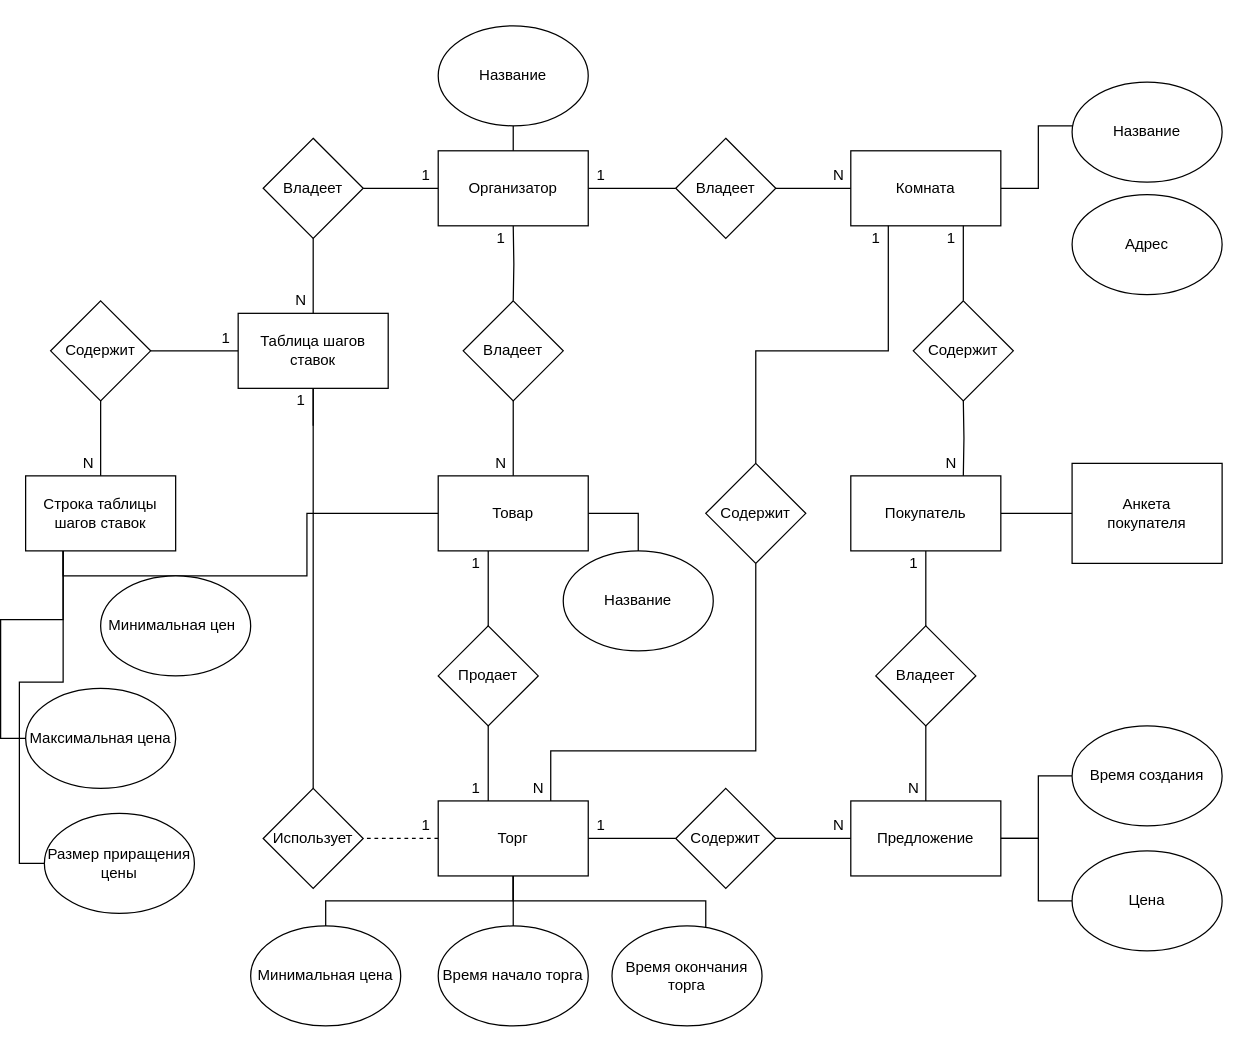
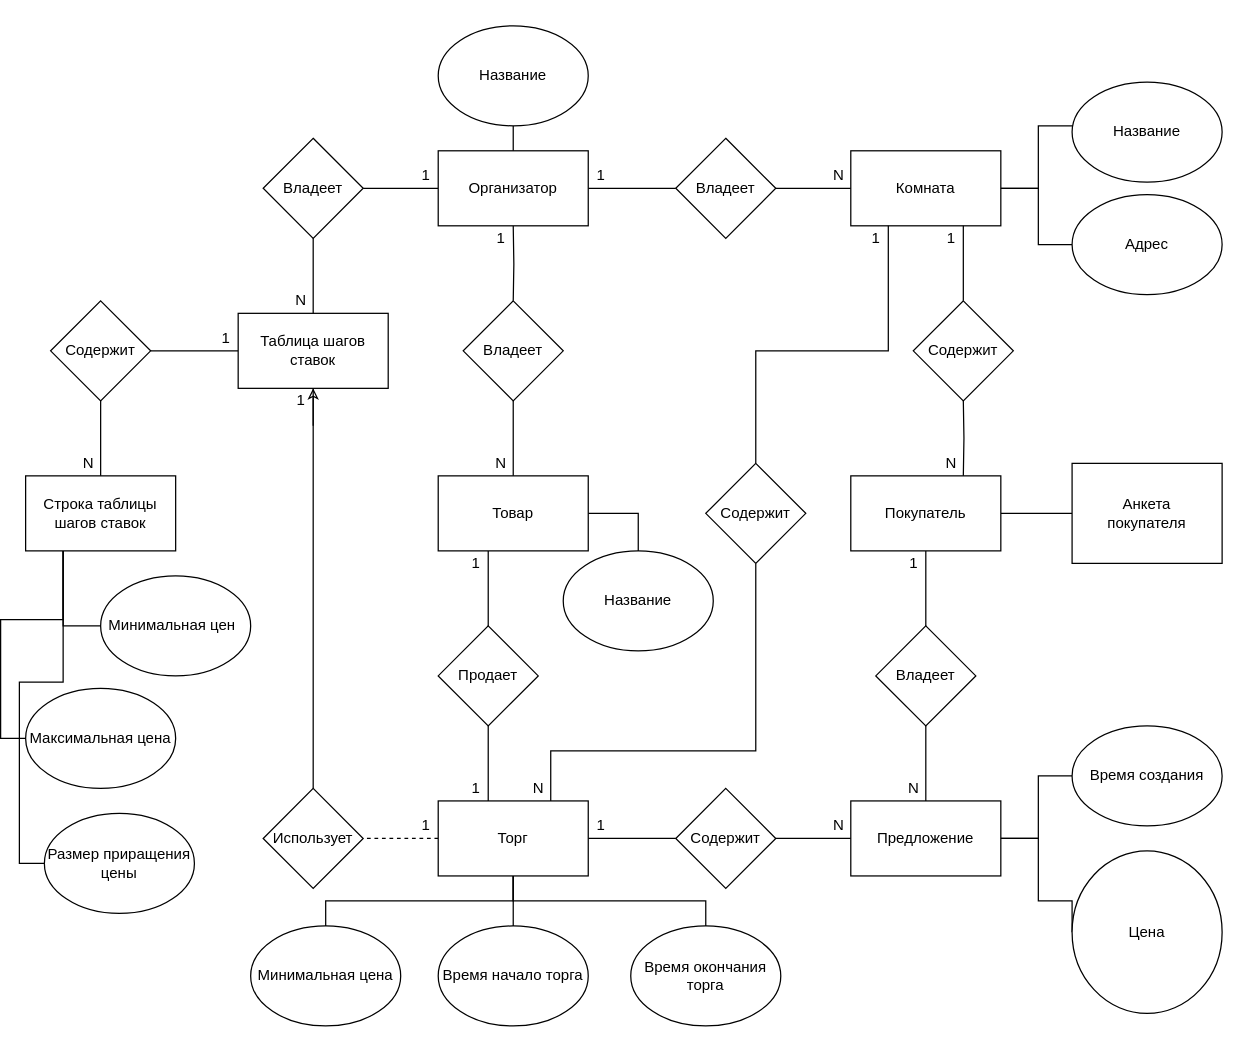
none -> (1038, 234)
(313, 511) -> (313, 511)
(307, 540) -> (83, 626)
(1147, 901) -> (1147, 932)
(687, 976) -> (706, 976)
